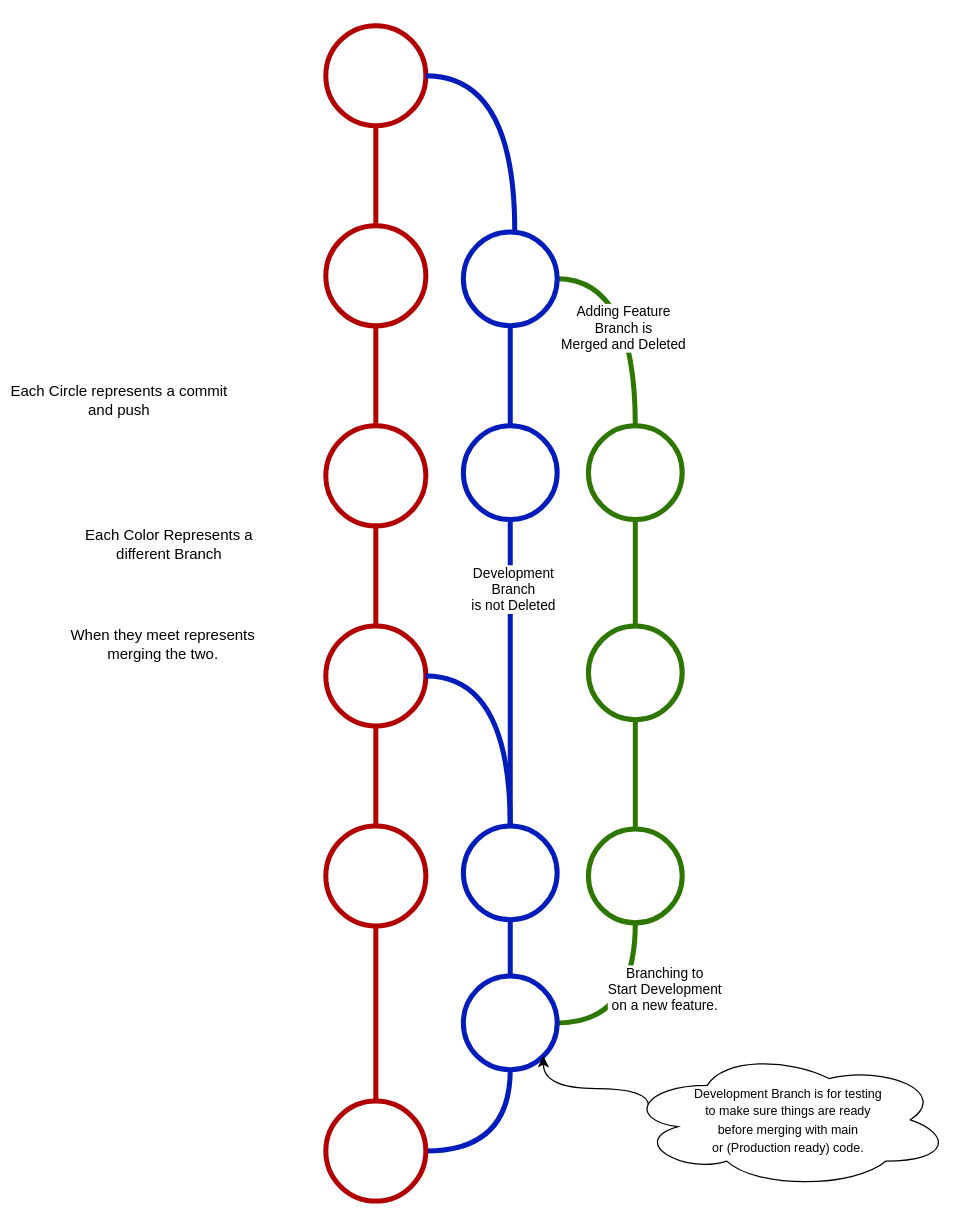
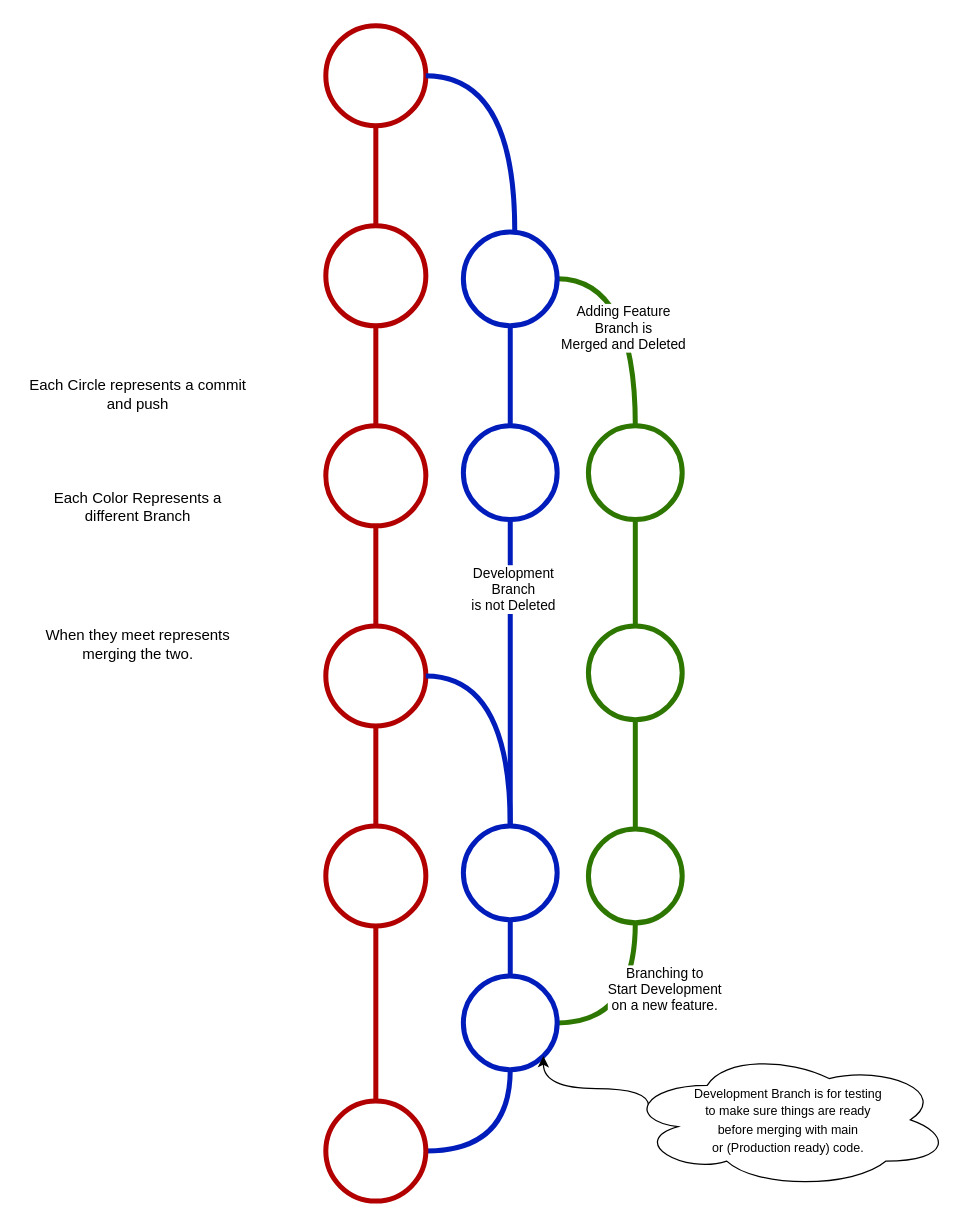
(119, 401) -> (138, 394)
(169, 544) -> (138, 507)
(163, 644) -> (138, 644)
